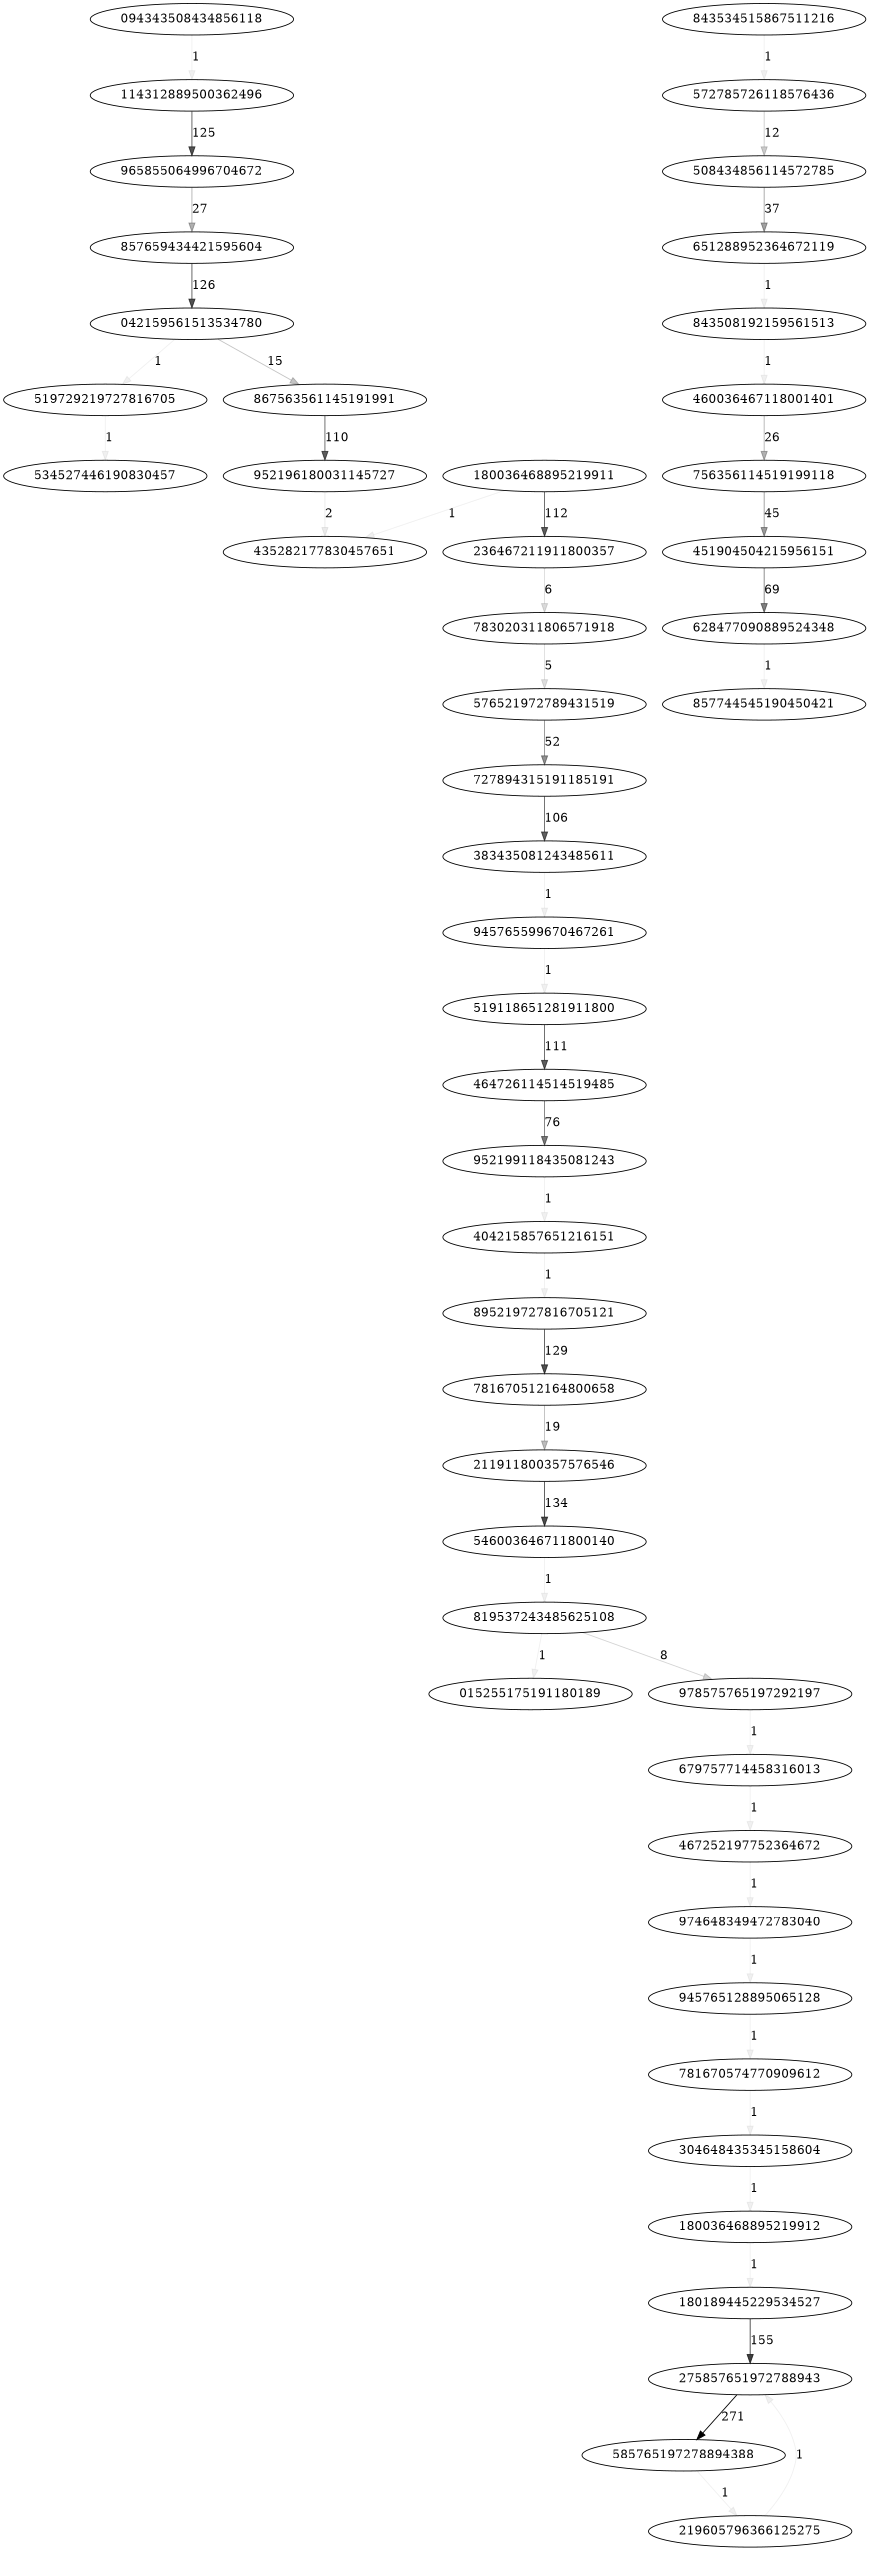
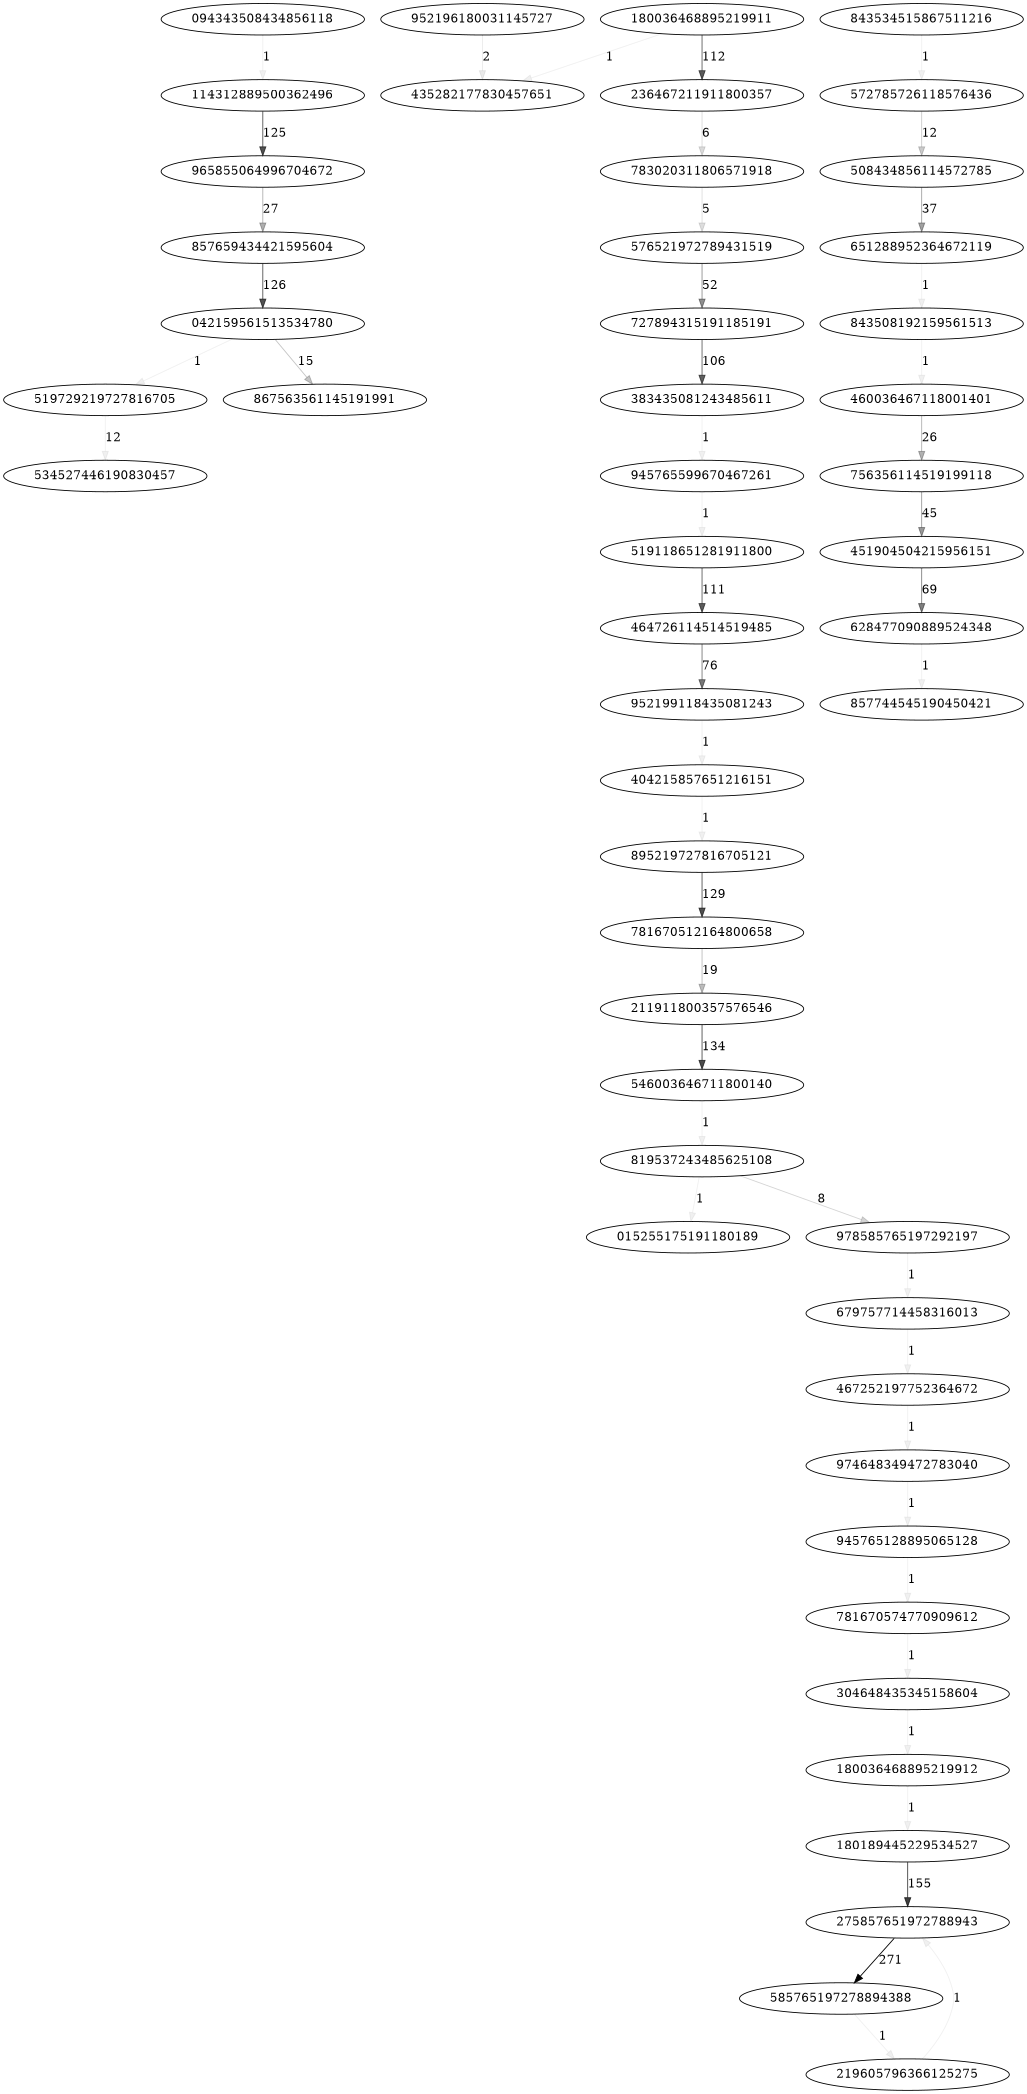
(325, 434) -> none
(110, 438) -> (114, 438)
(750, 1694) -> (908, 1237)
